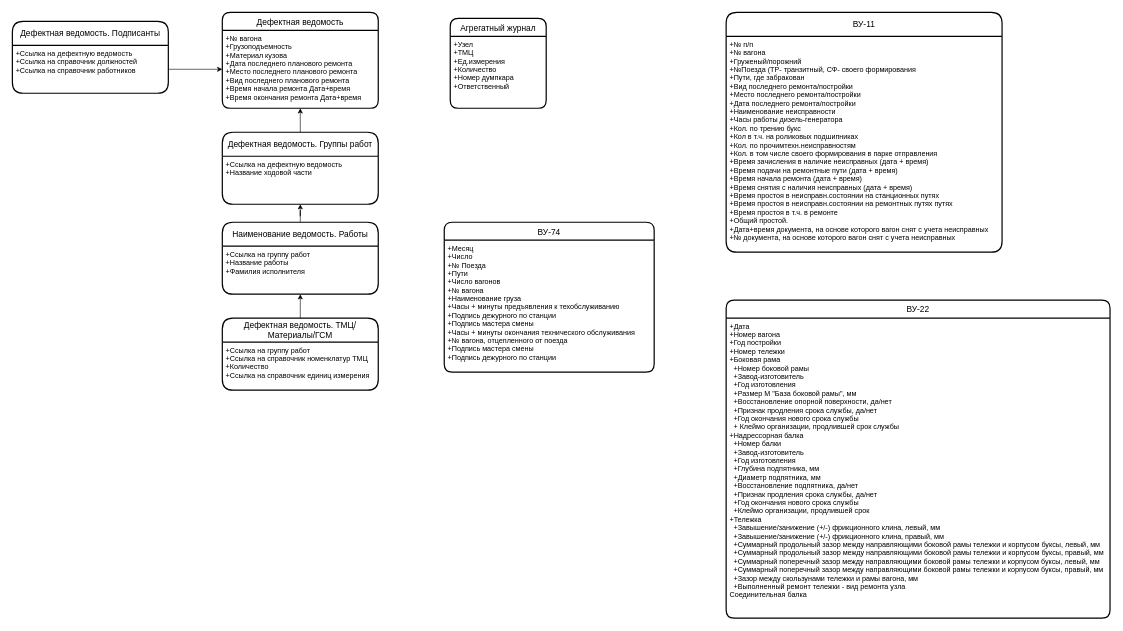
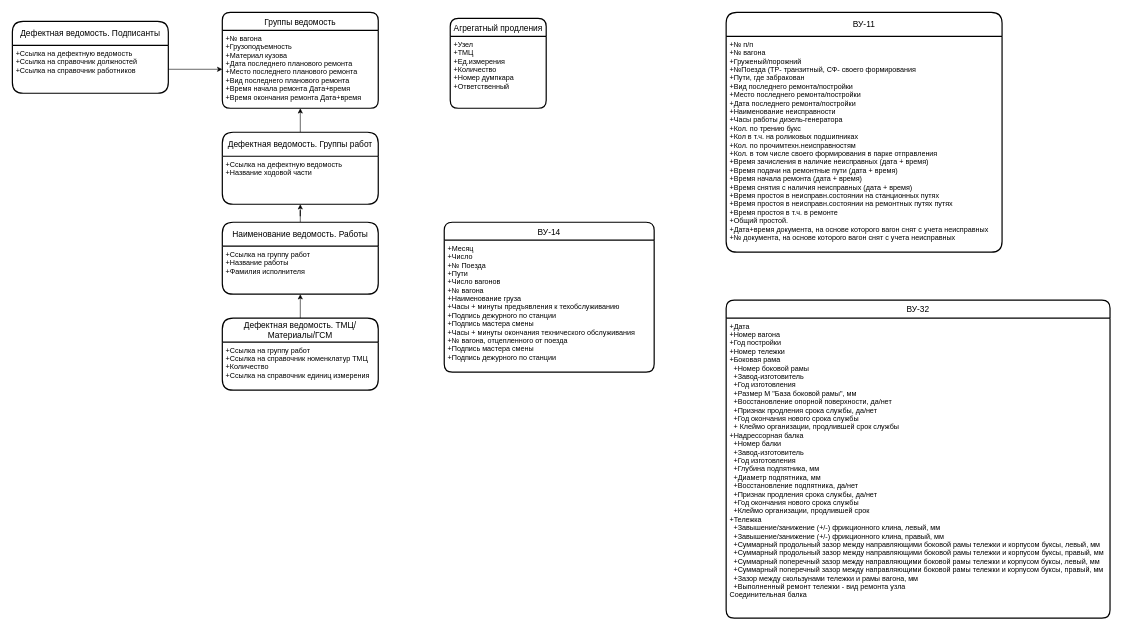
(300, 22) -> (300, 22)
(498, 28) -> (498, 28)
(549, 232) -> (549, 232)
(918, 310) -> (918, 310)
